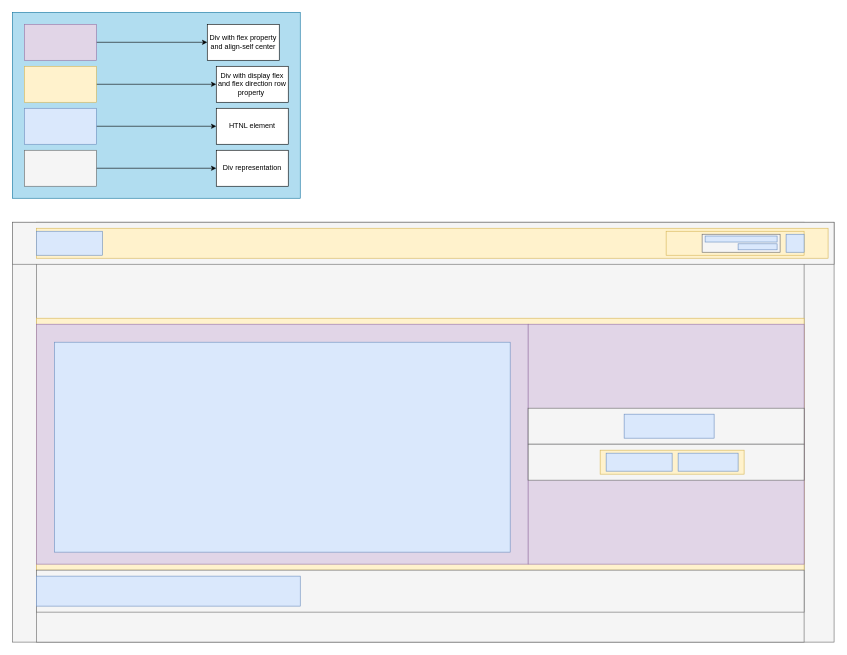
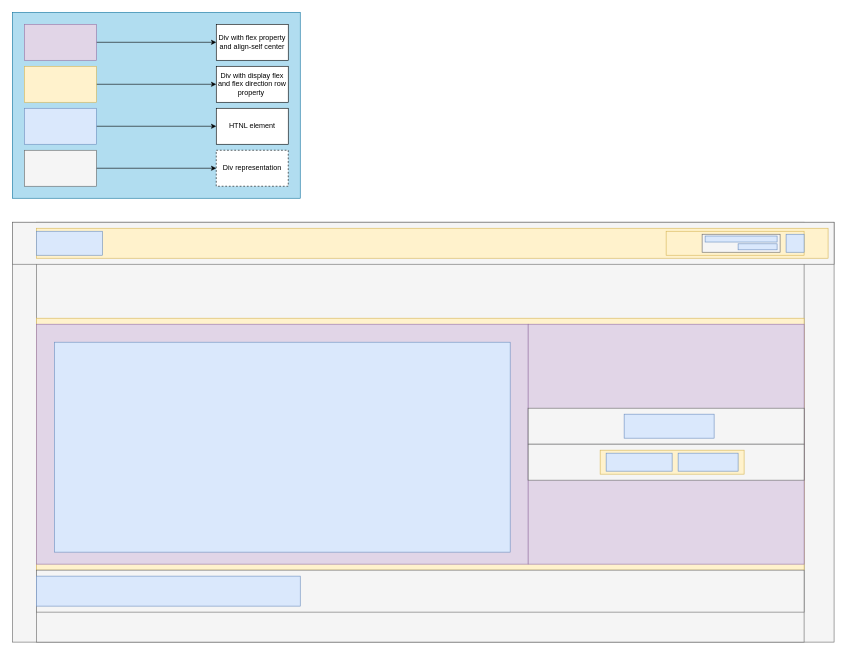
(243, 42) -> (252, 42)
(252, 168) -> (252, 168)
